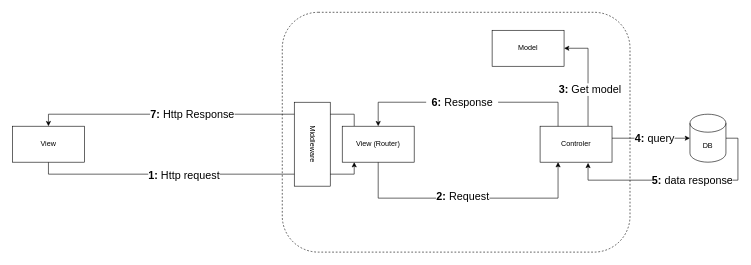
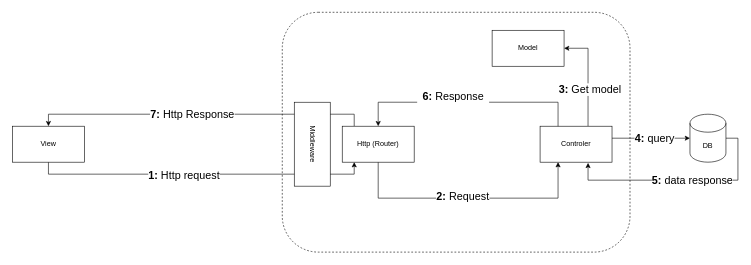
(462, 102) -> (453, 96)
(378, 144) -> (378, 144)
